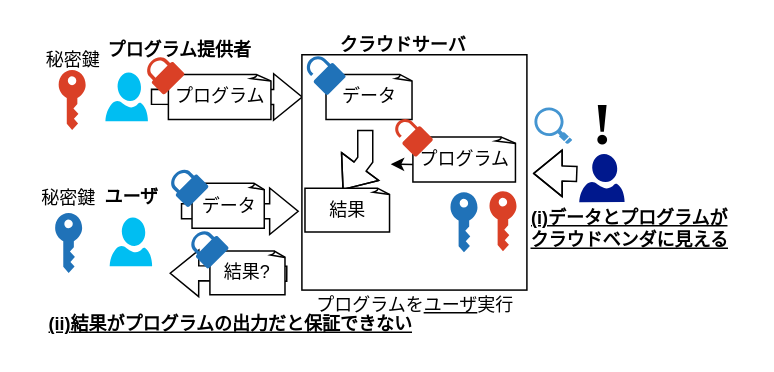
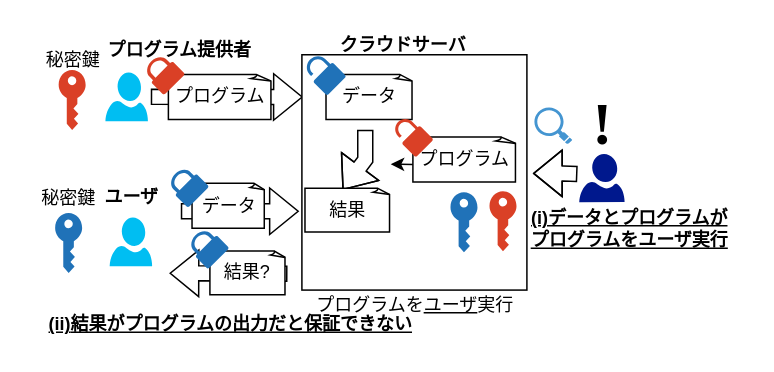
(630, 229) -> (630, 229)
